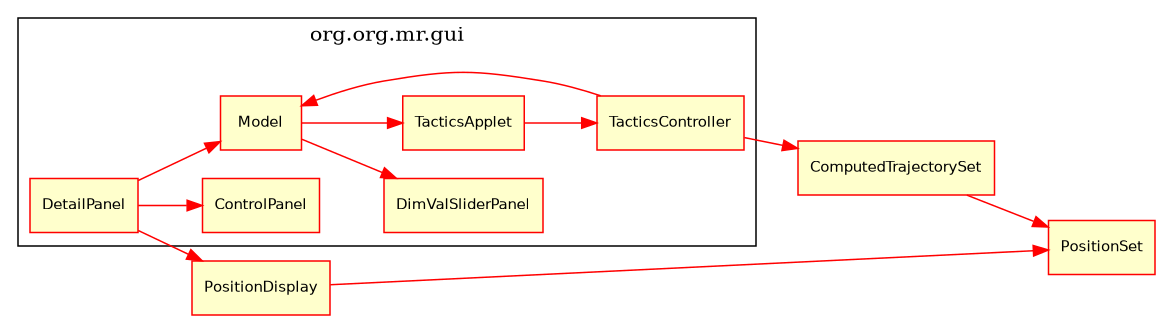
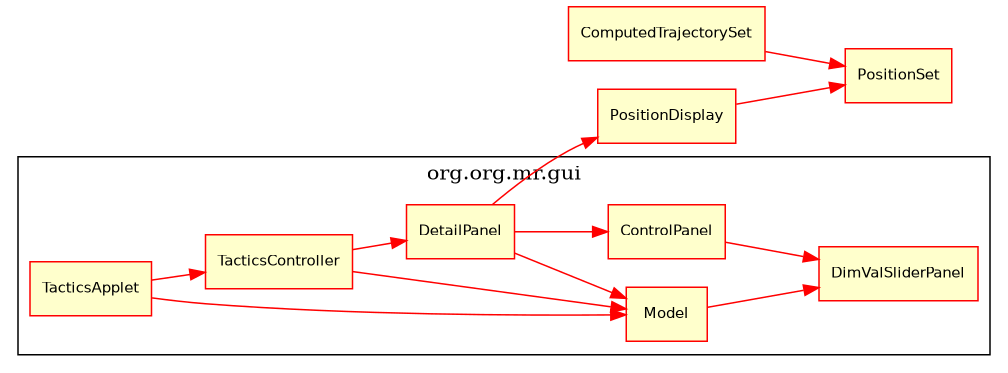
(345, 123) -> (381, 313)
(766, 142) -> (372, 246)
none -> (764, 249)
